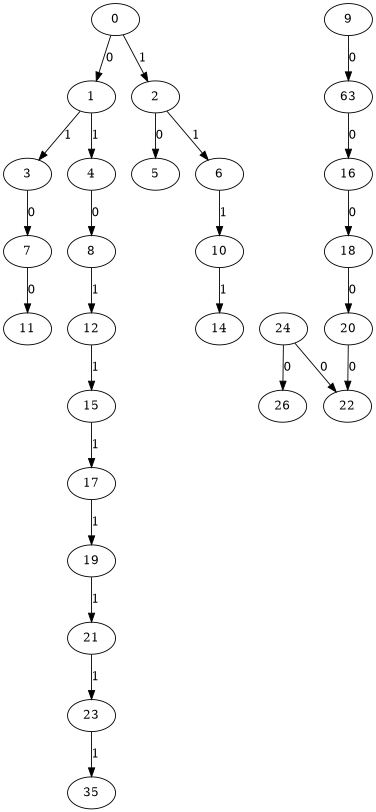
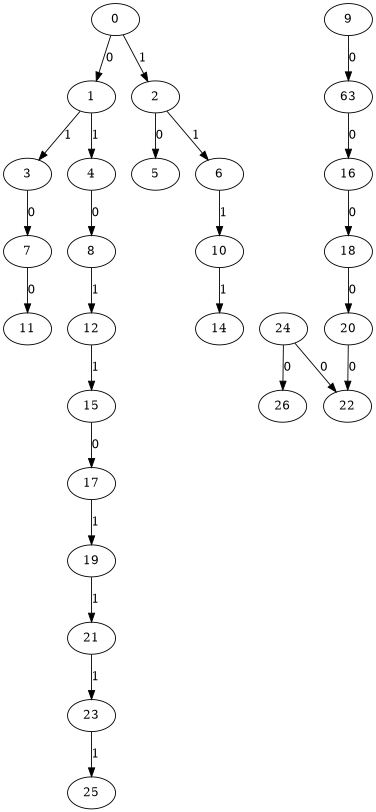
(98, 445) -> (98, 445)
(92, 793) -> (92, 793)
